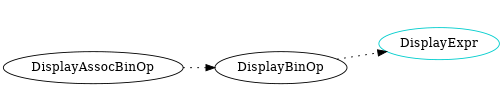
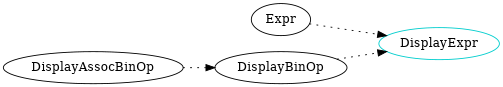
none -> (281, 20)
